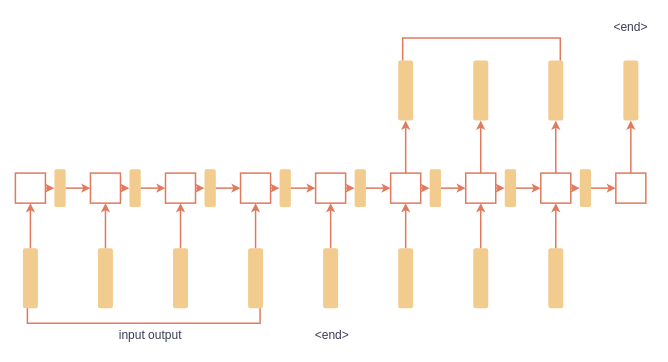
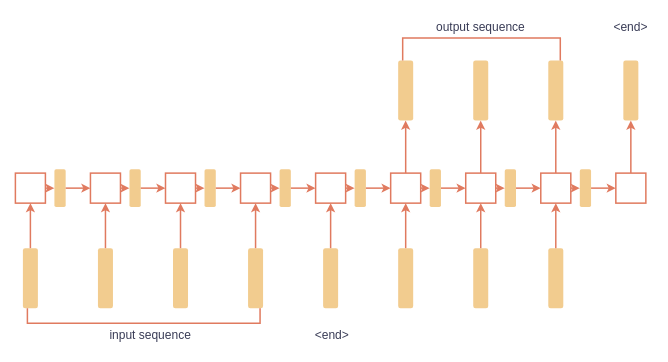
none -> (480, 27)
(150, 334) -> (150, 334)
